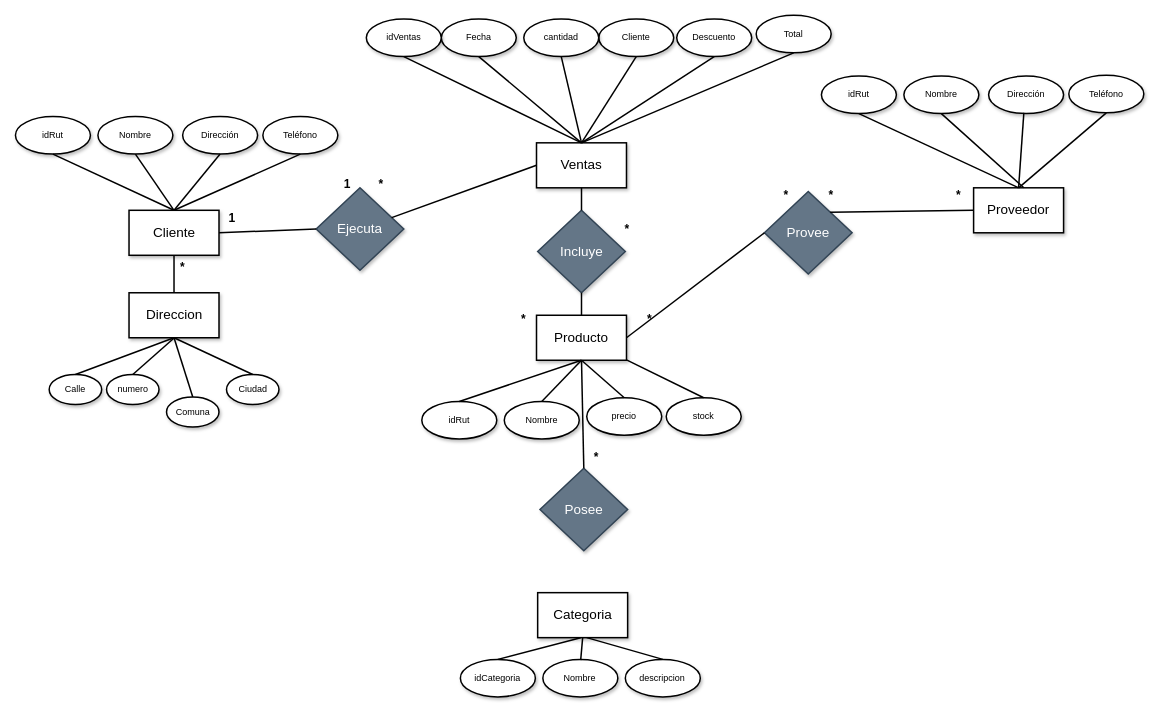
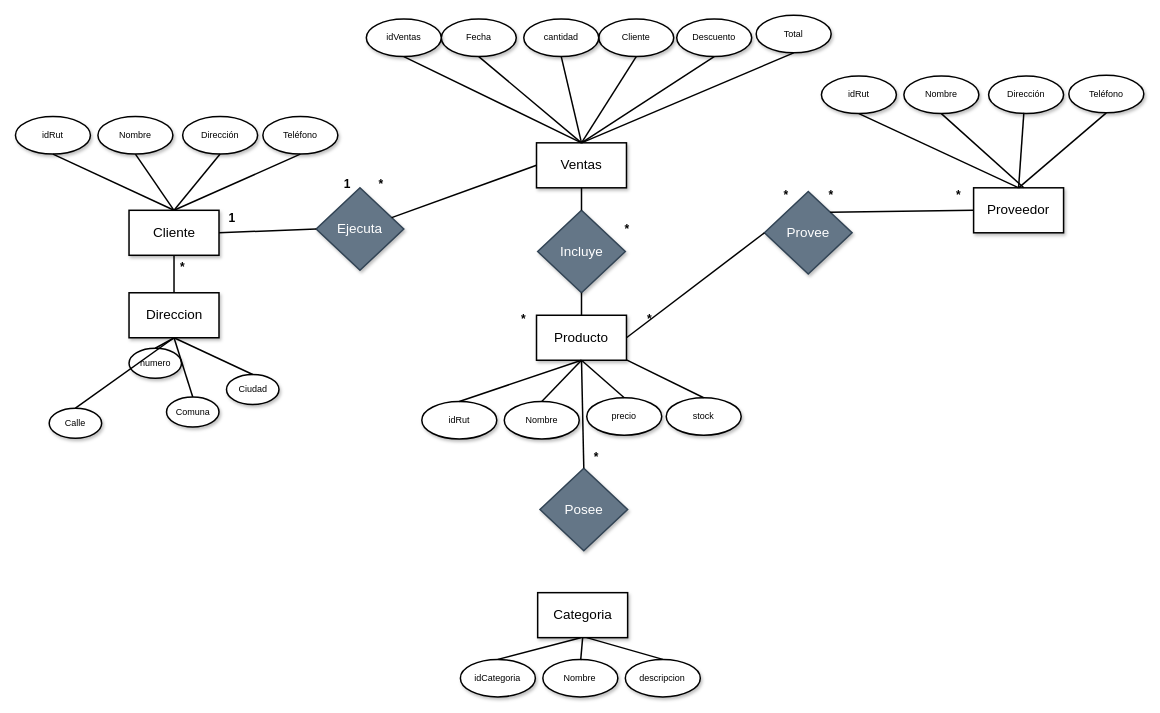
(75, 390) -> (75, 423)
(133, 390) -> (155, 363)
